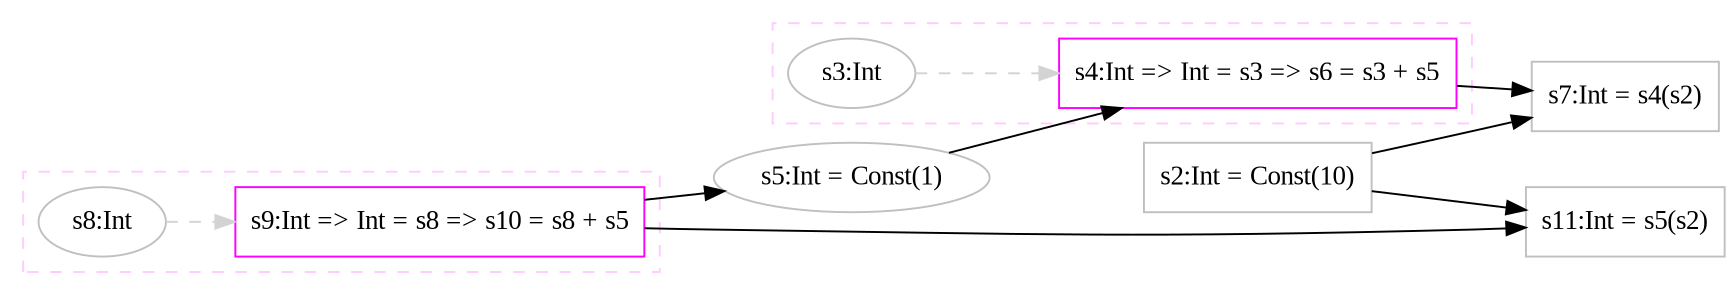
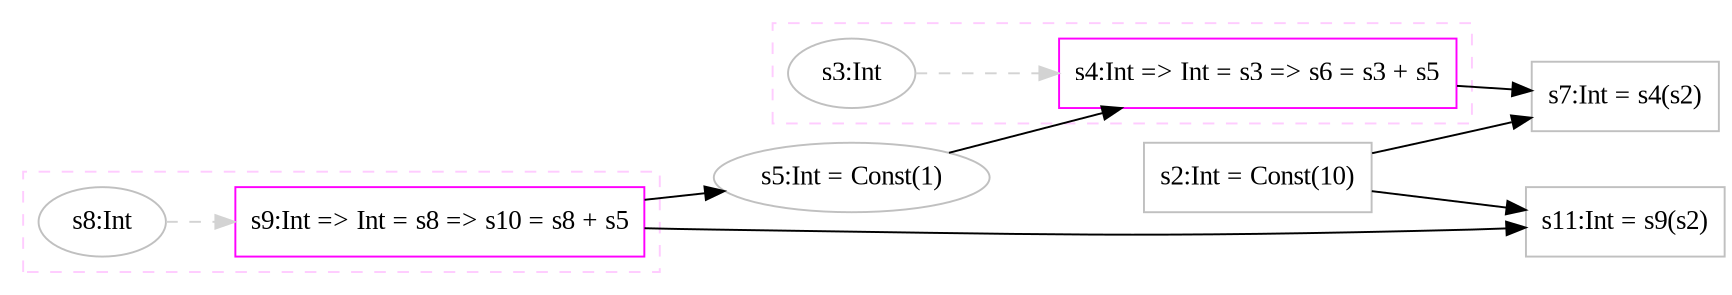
(1625, 222) -> (1625, 222)
